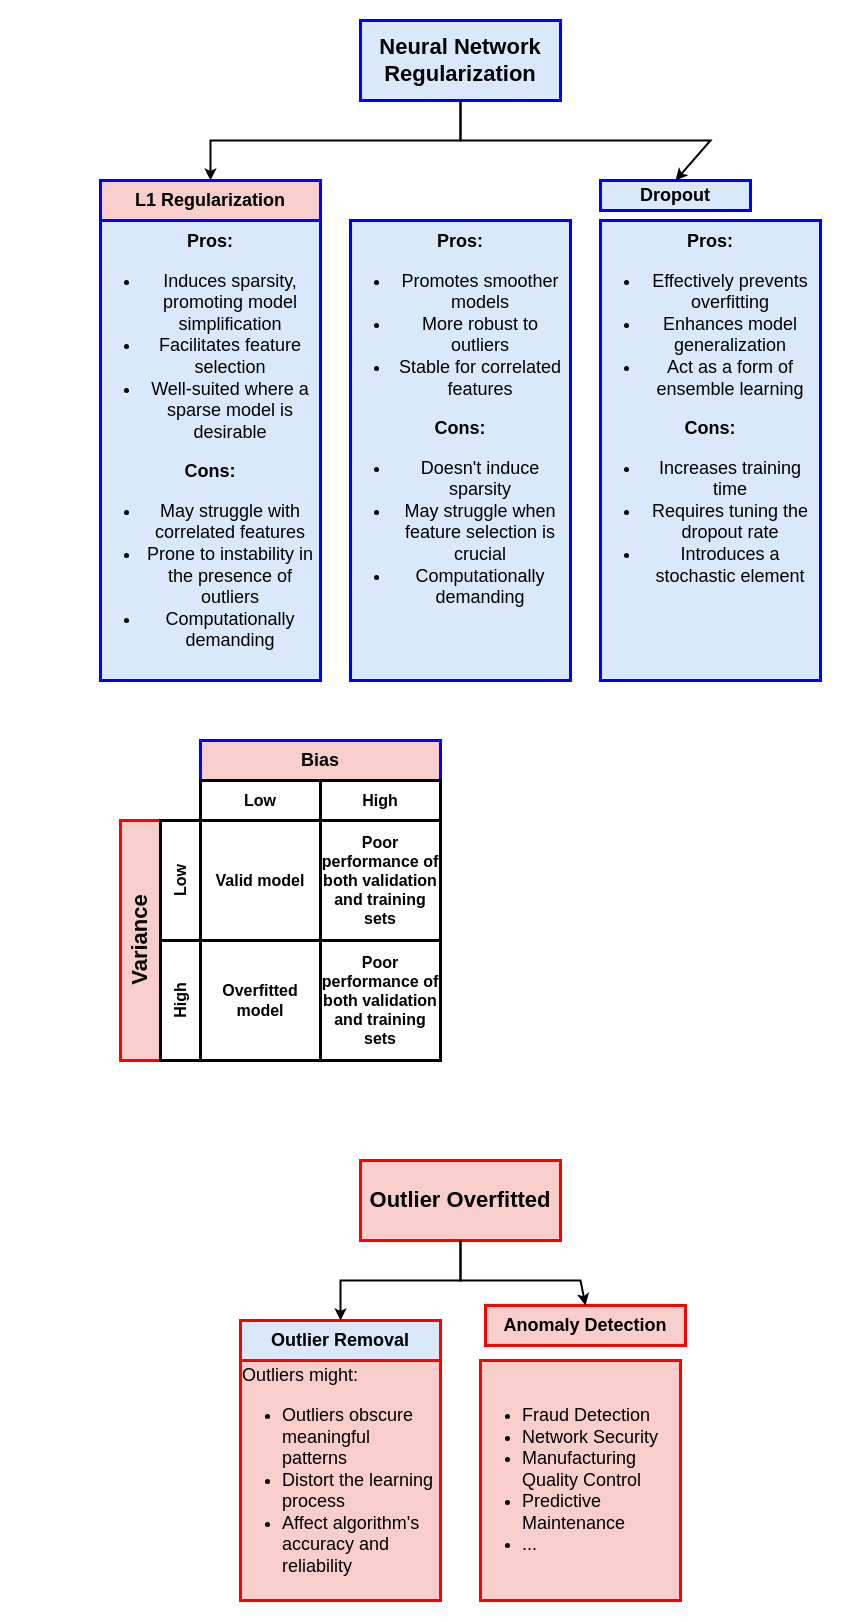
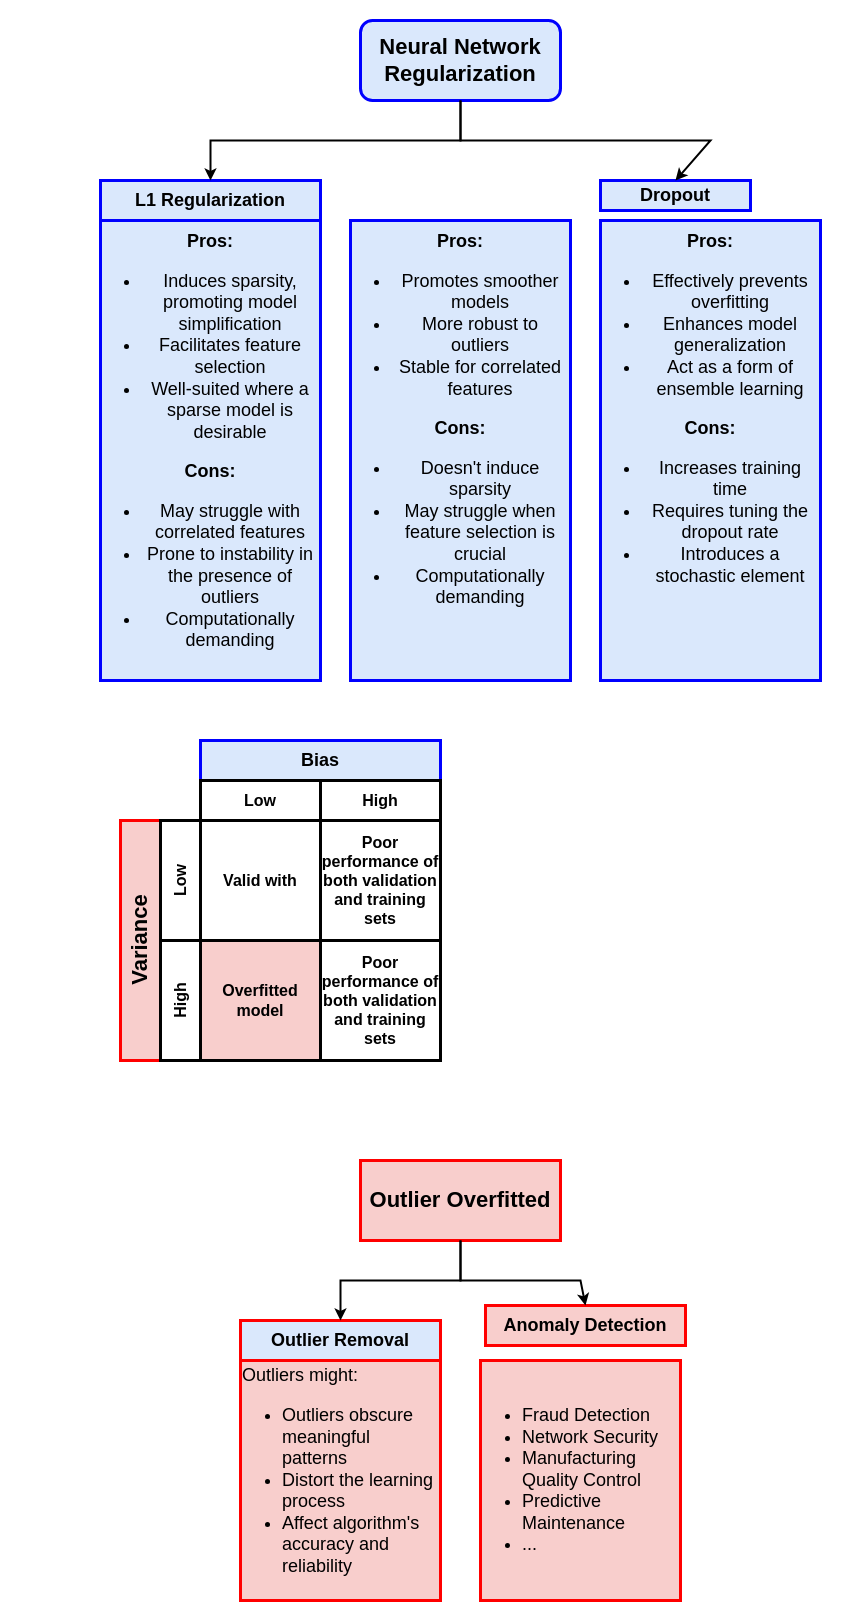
(461, 61) -> (461, 61)
(211, 201) -> (211, 201)
(321, 761) -> (321, 761)
(261, 881) -> (261, 881)
(261, 1001) -> (261, 1001)
